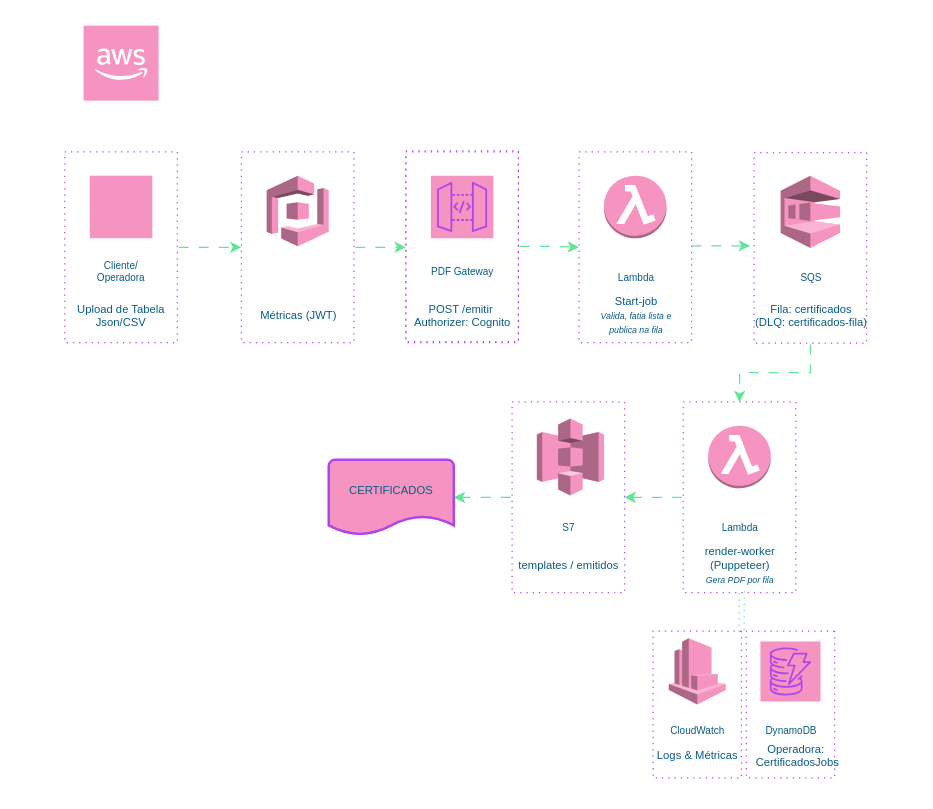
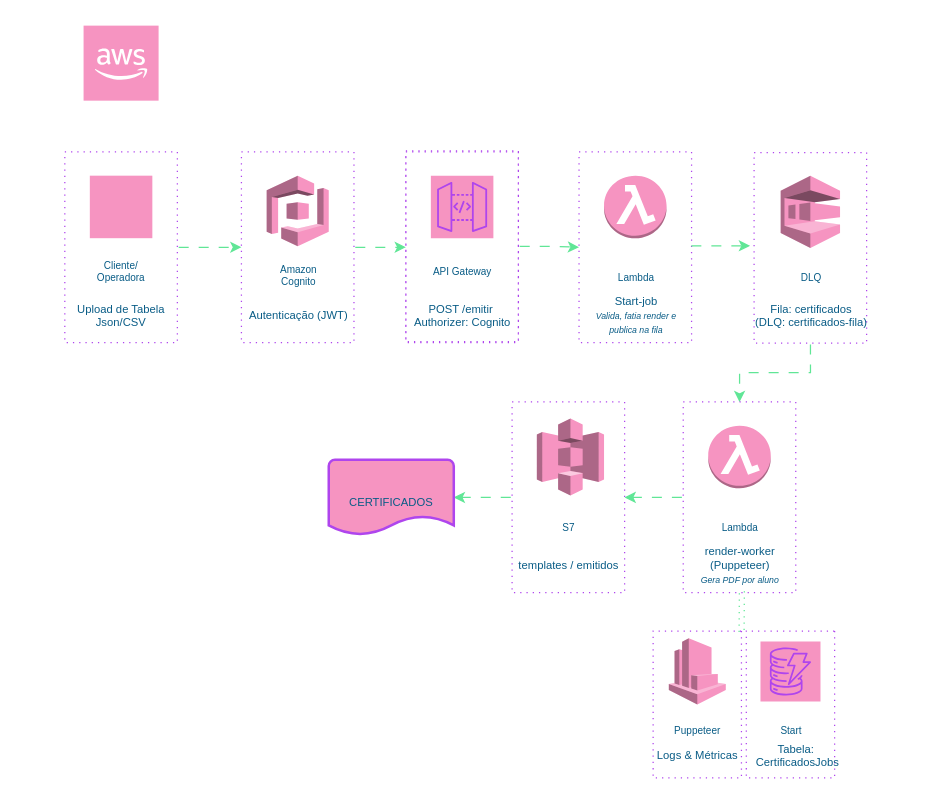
(463, 272) -> (463, 272)
none -> (298, 276)
(811, 278) -> (811, 278)
(299, 316) -> (299, 316)
(636, 316) -> (636, 316)
(391, 490) -> (391, 503)
(740, 566) -> (740, 566)
(698, 731) -> (698, 731)
(791, 731) -> (791, 731)
(798, 756) -> (798, 756)
